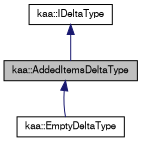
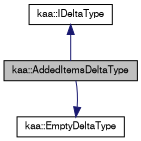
(64, 104) -> (77, 94)
